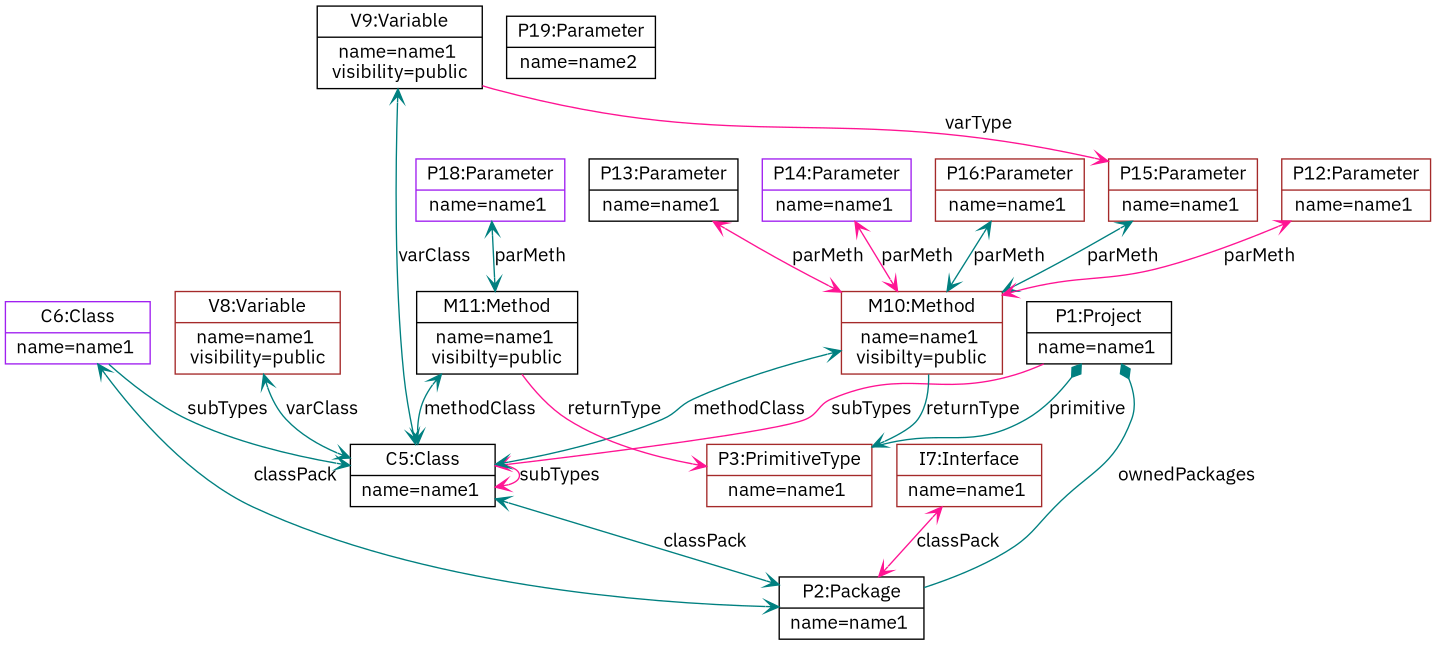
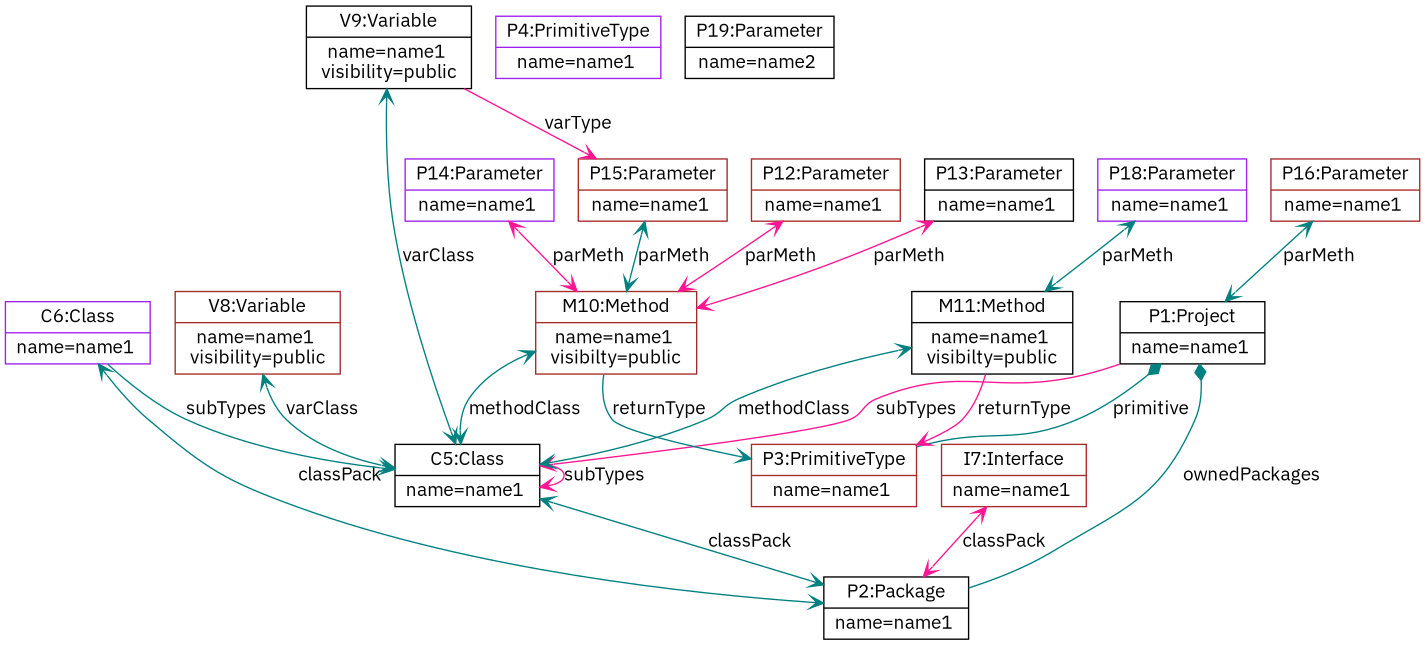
none -> (578, 47)
(969, 256) -> (1269, 261)
